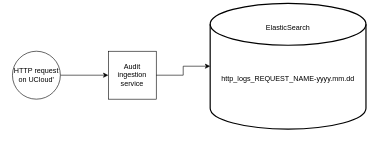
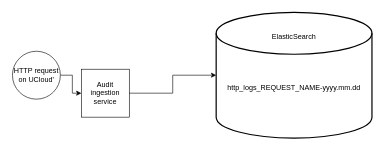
(288, 66) -> (294, 75)
(132, 75) -> (105, 93)
